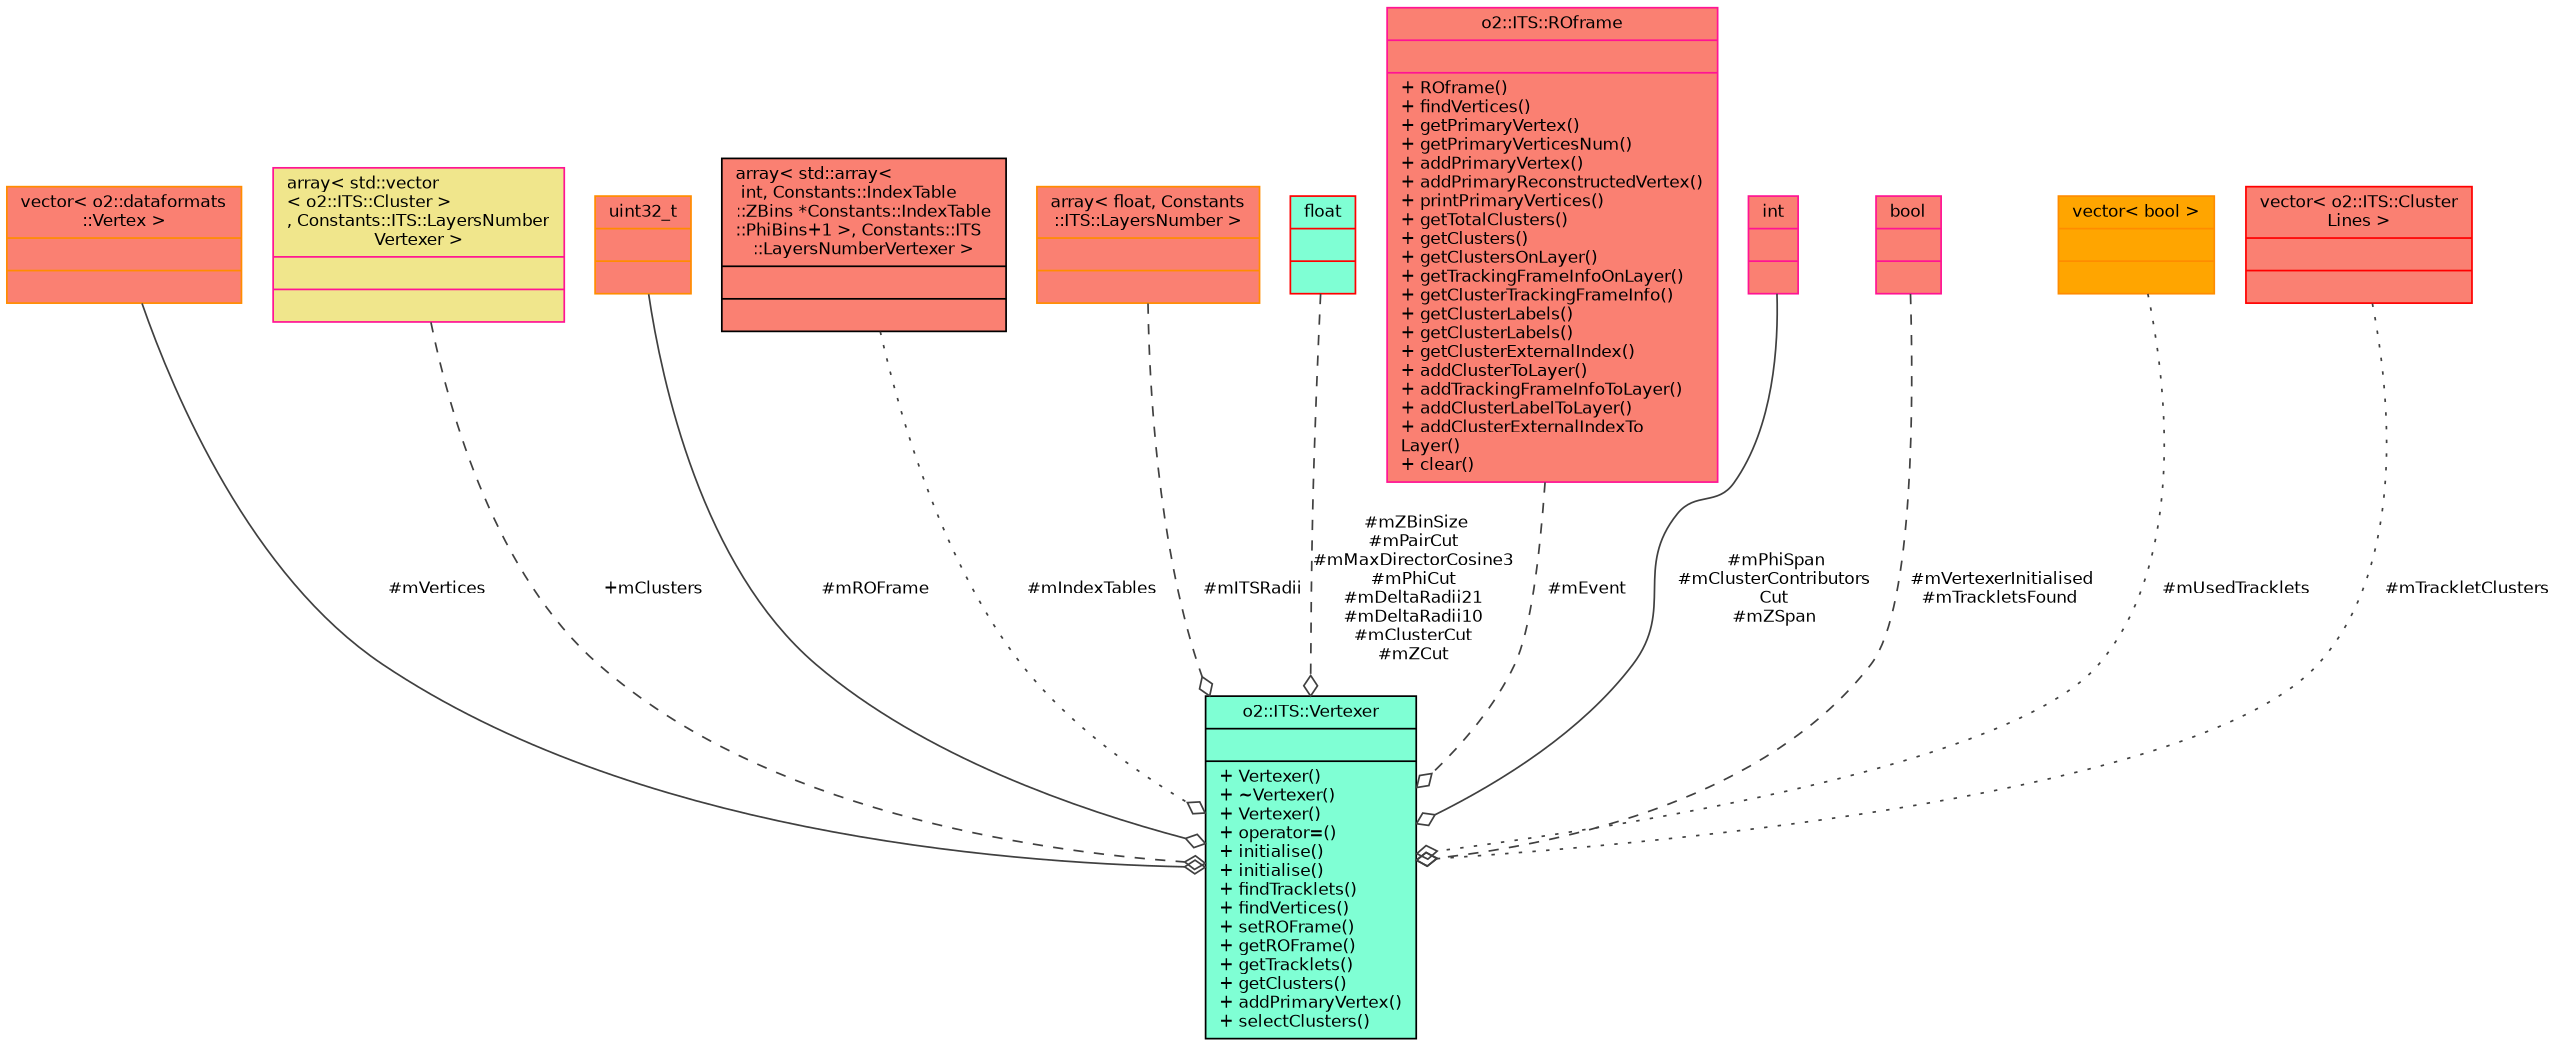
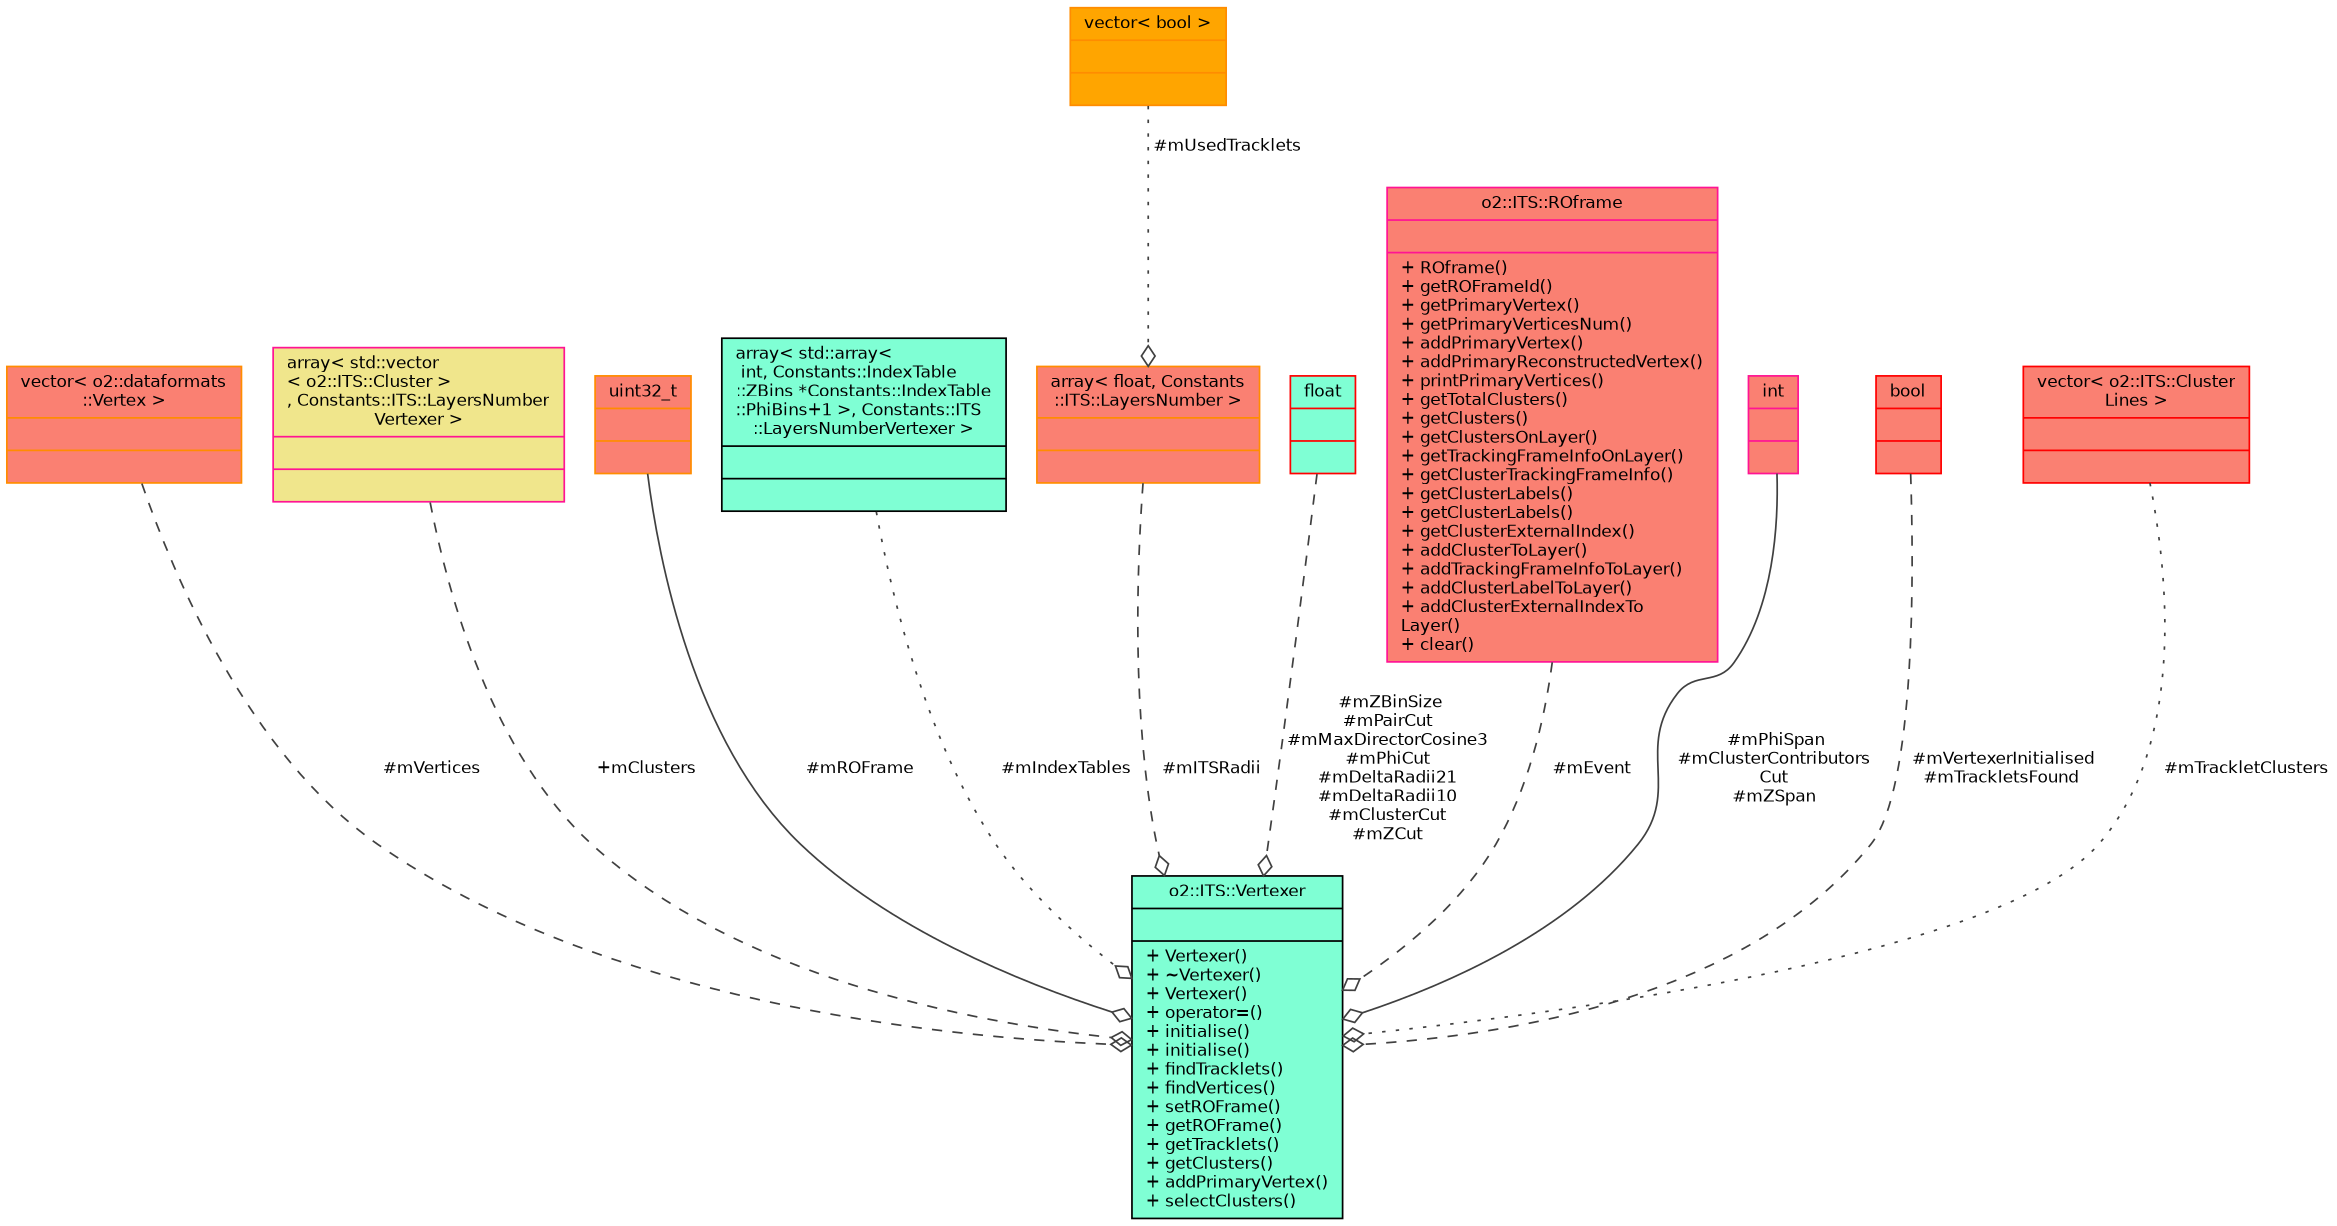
(1466, 107) -> (1477, 287)
(864, 245) -> (864, 425)
(1909, 245) -> (1909, 425)
(1965, 740) -> (1148, 226)
(559, 754) -> (523, 923)
